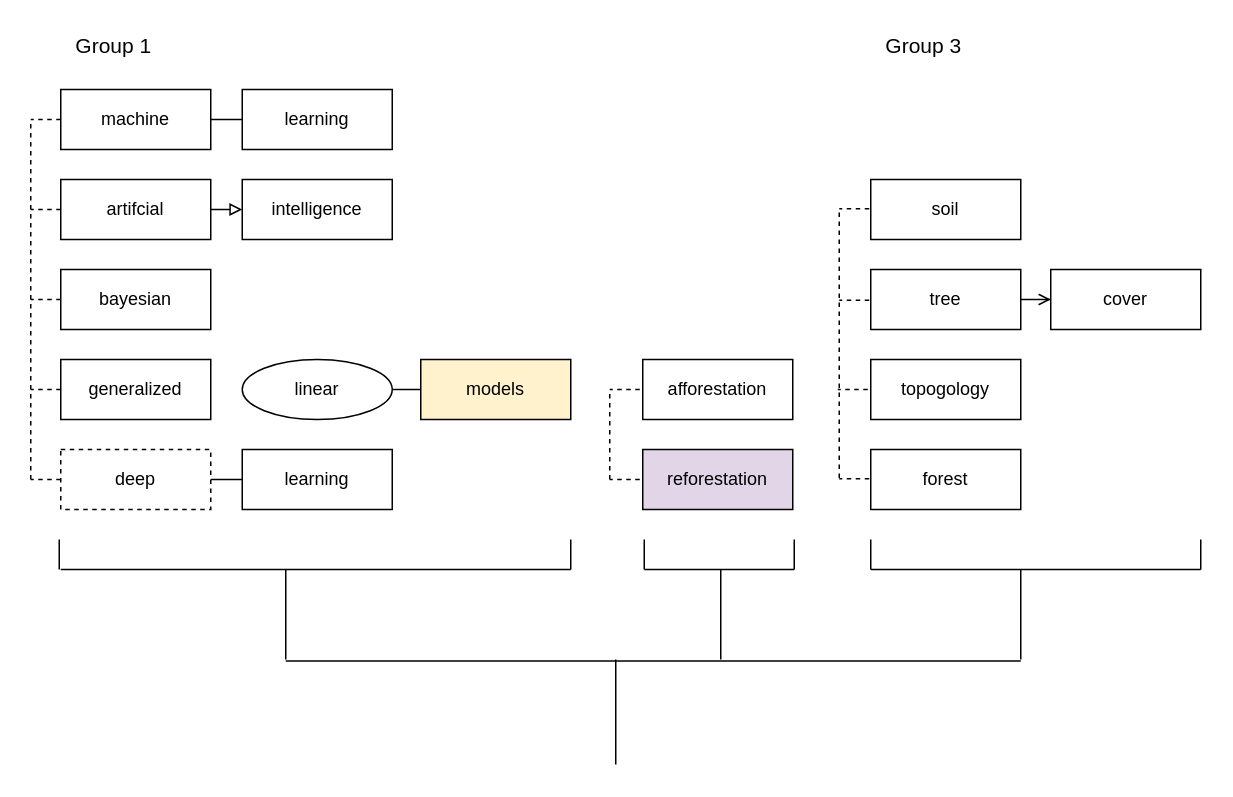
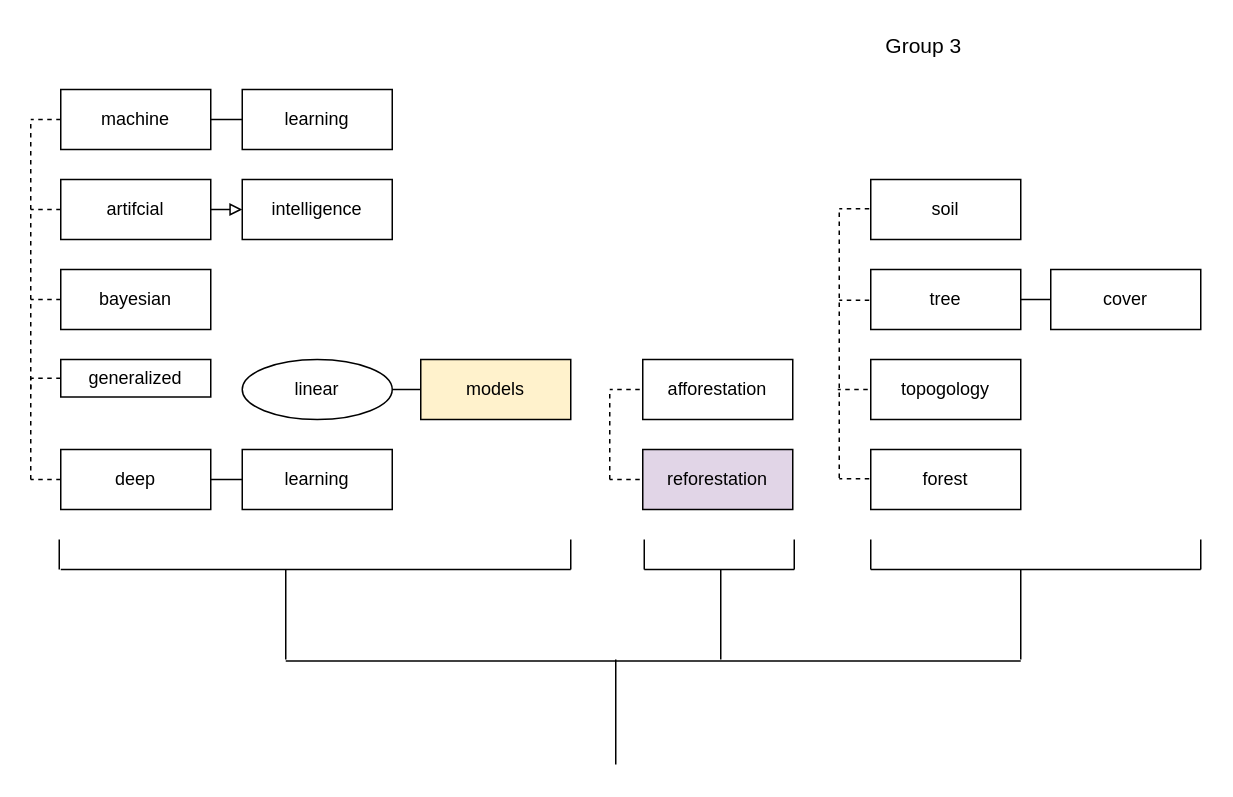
(113, 46) -> none
(1044, 299) -> (1045, 299)
(136, 389) -> (136, 378)
(136, 479) -> (136, 479)
